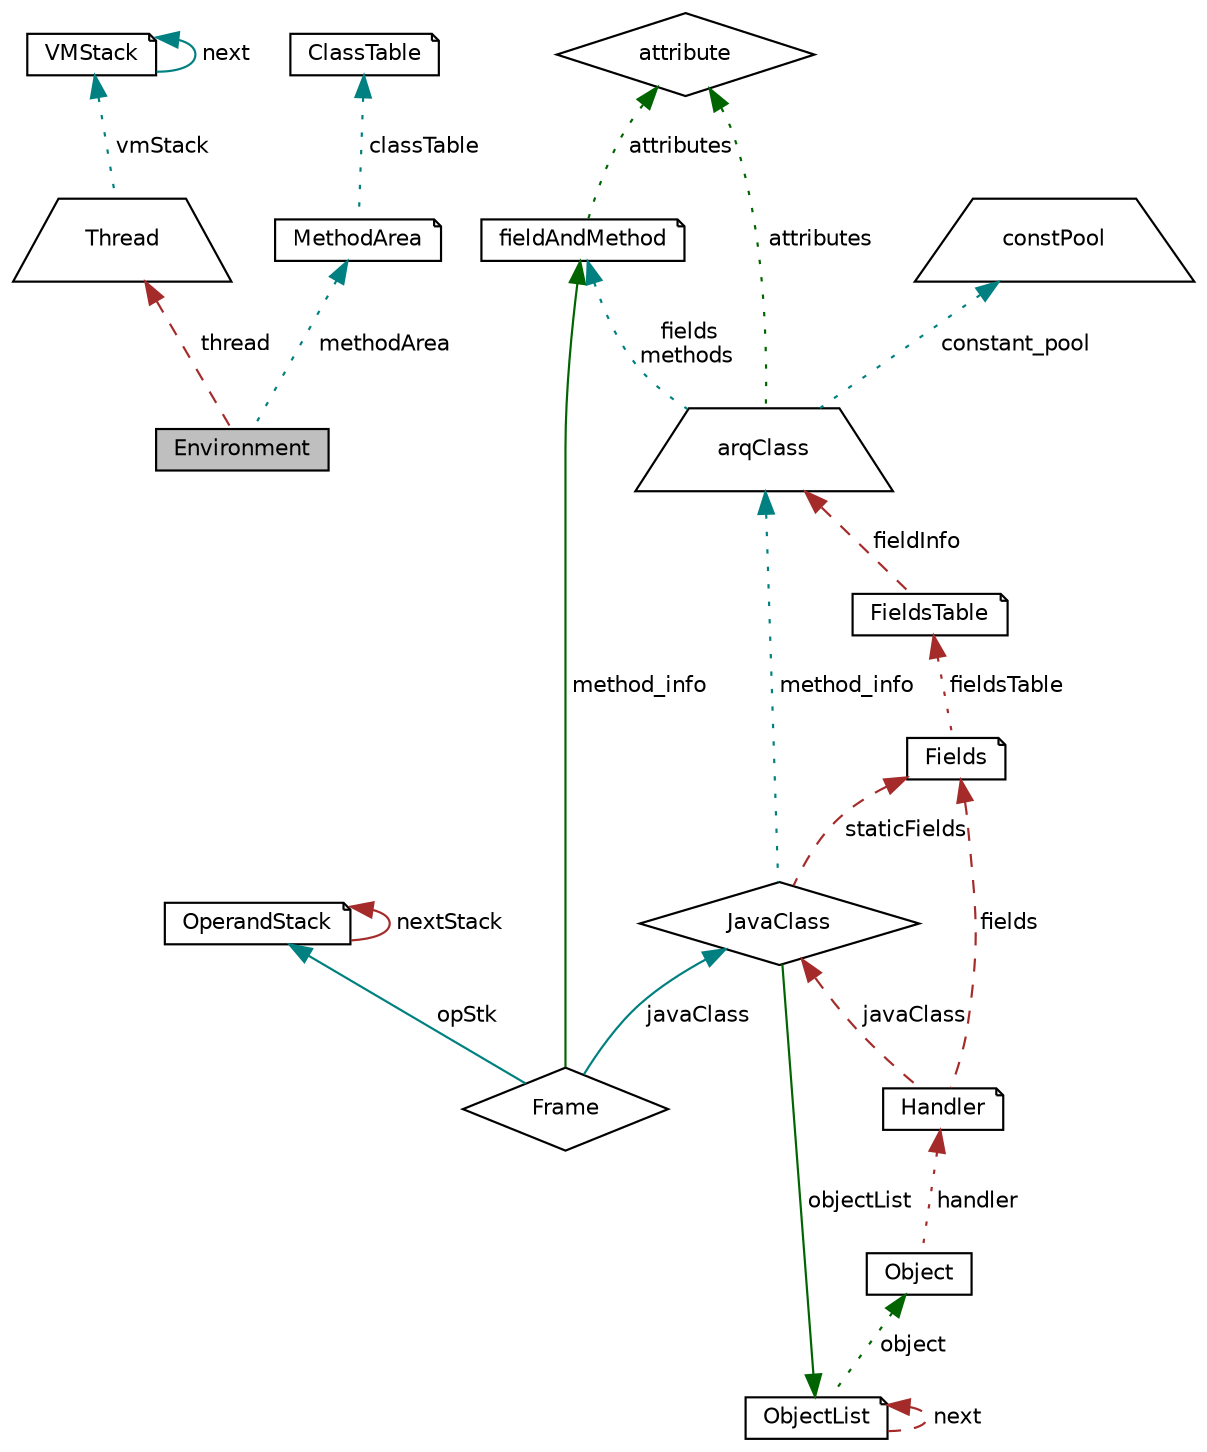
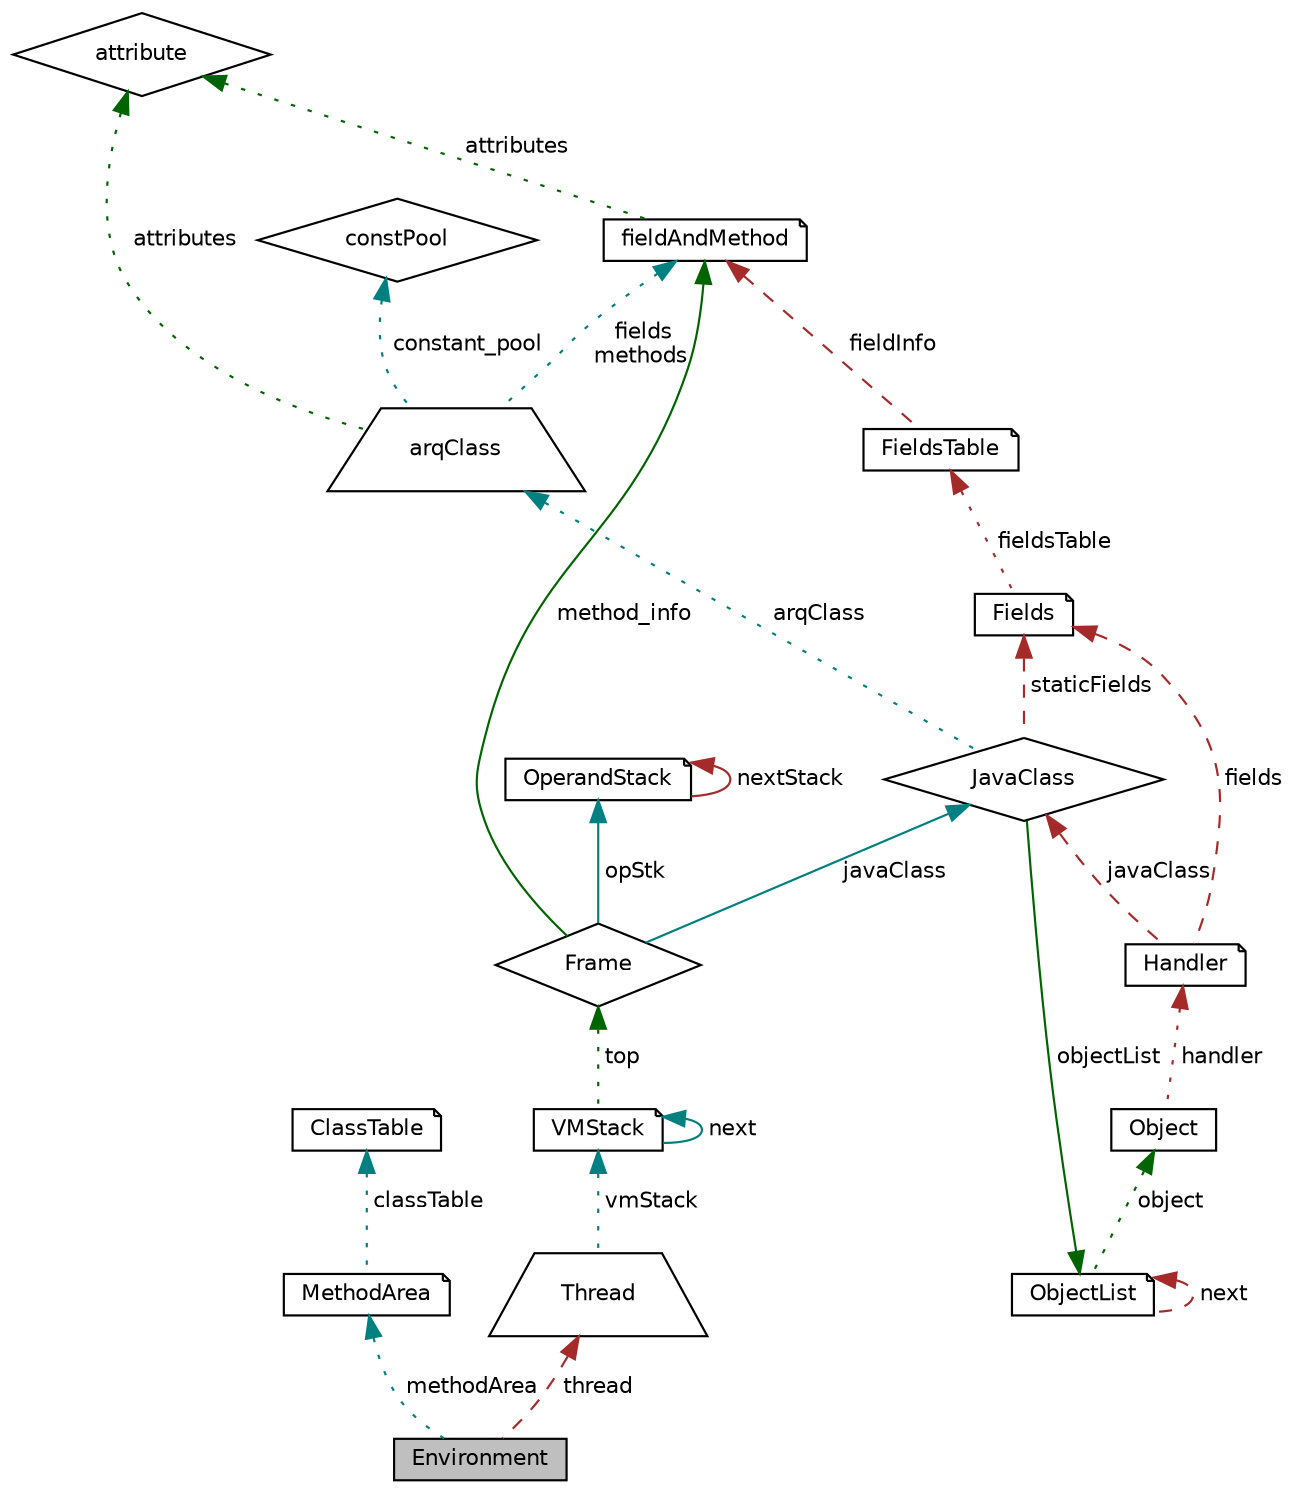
(1055, 240) -> (397, 240)
(866, 550) -> (831, 352)
(844, 687) -> (817, 615)
none -> (598, 1069)
